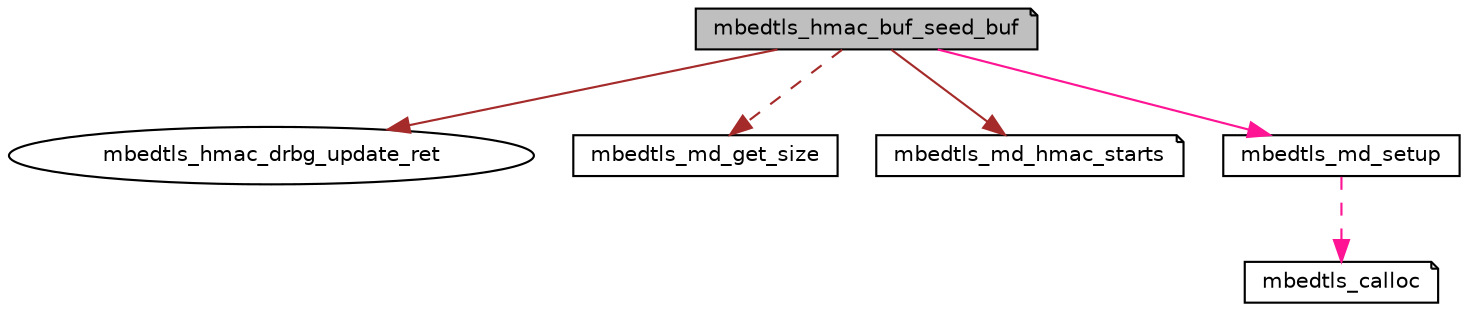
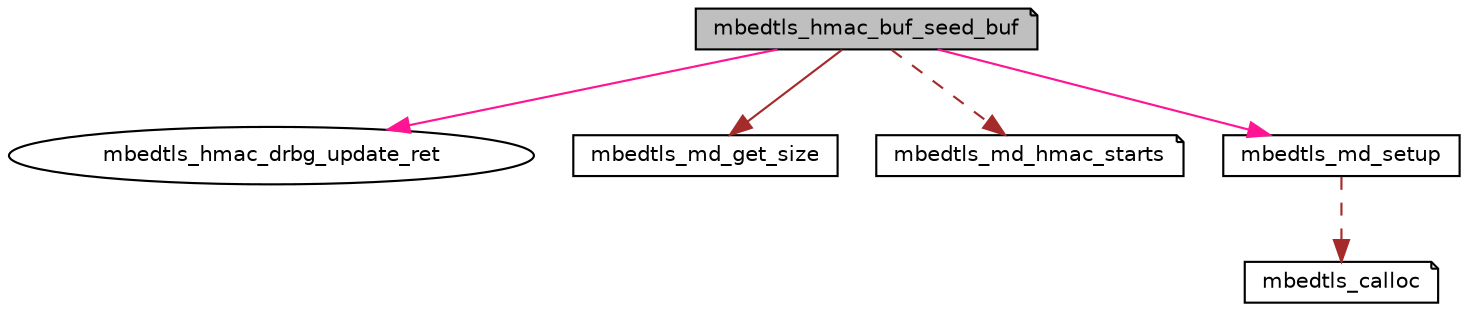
(795, 86) -> (795, 86)
(939, 86) -> (939, 86)
(593, 87) -> (593, 87)
(1341, 208) -> (1341, 208)
